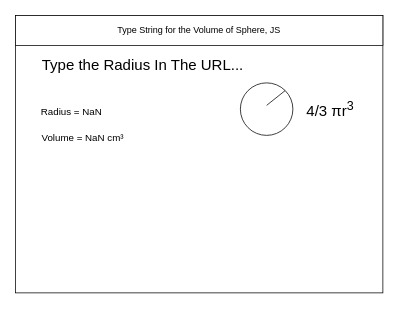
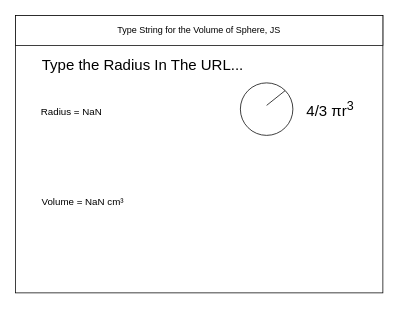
(83, 135) -> (83, 199)
